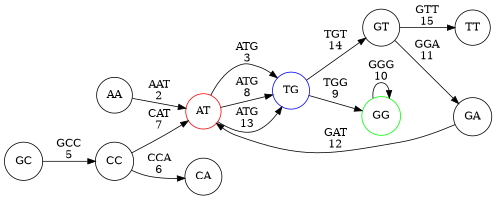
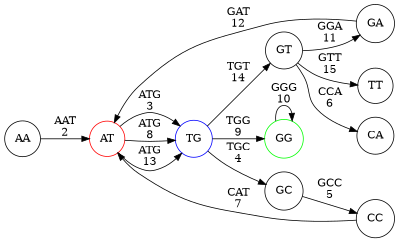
none -> (232, 168)
(154, 177) -> (313, 105)
